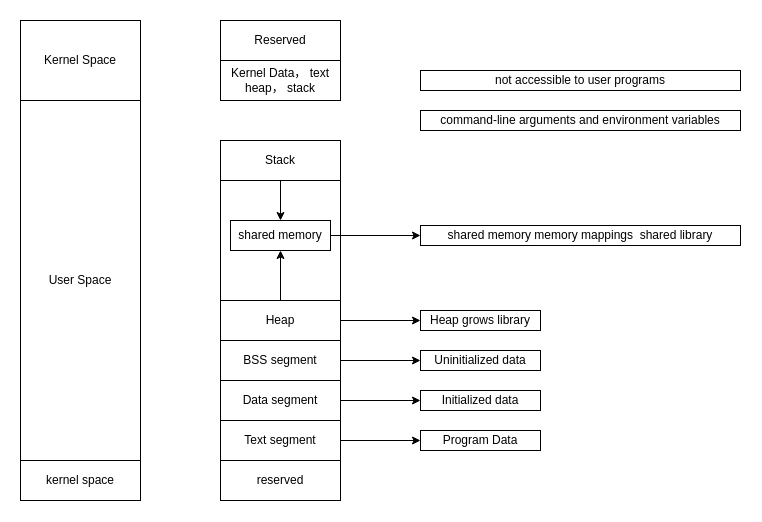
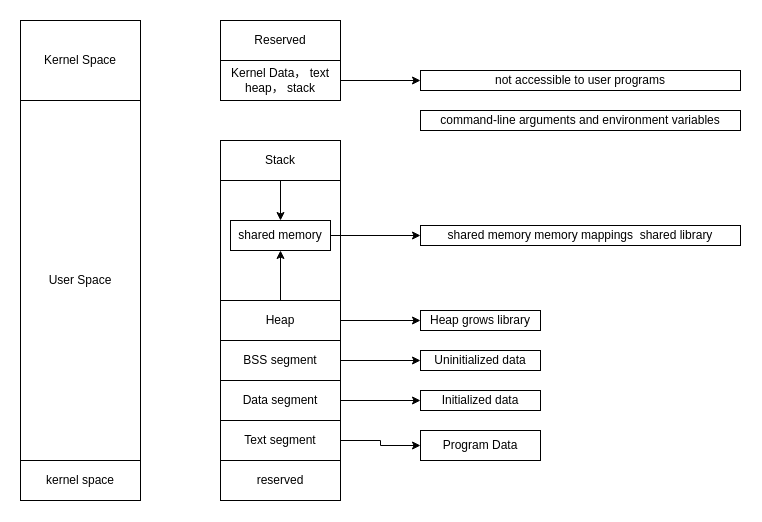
none -> (377, 81)
(481, 441) -> (481, 446)
